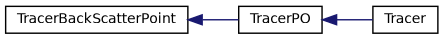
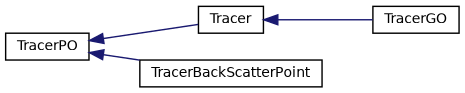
(221, 20) -> (121, 57)
none -> (416, 20)
